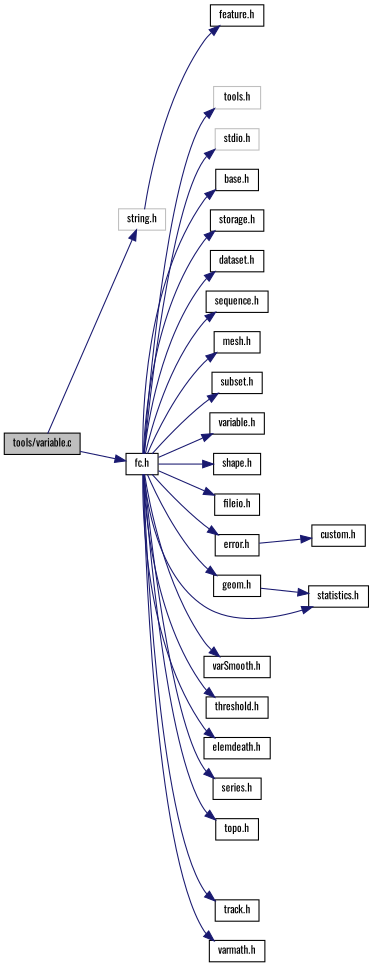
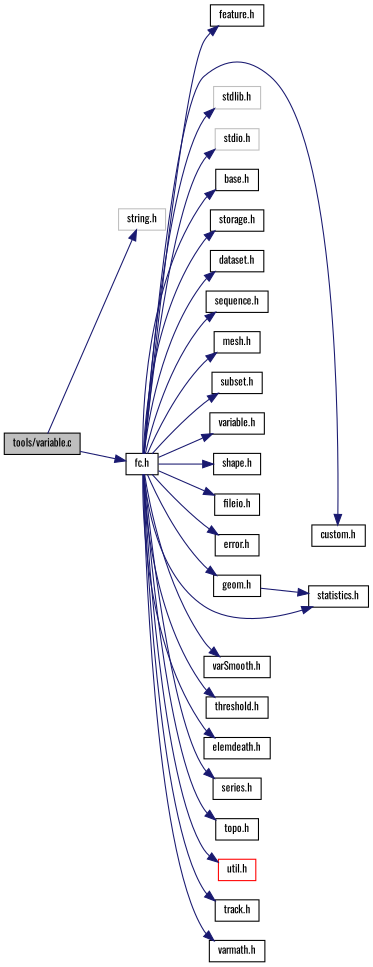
(237, 98) -> (237, 98)
(167, 117) -> (168, 241)
(280, 541) -> (267, 74)
none -> (237, 870)
